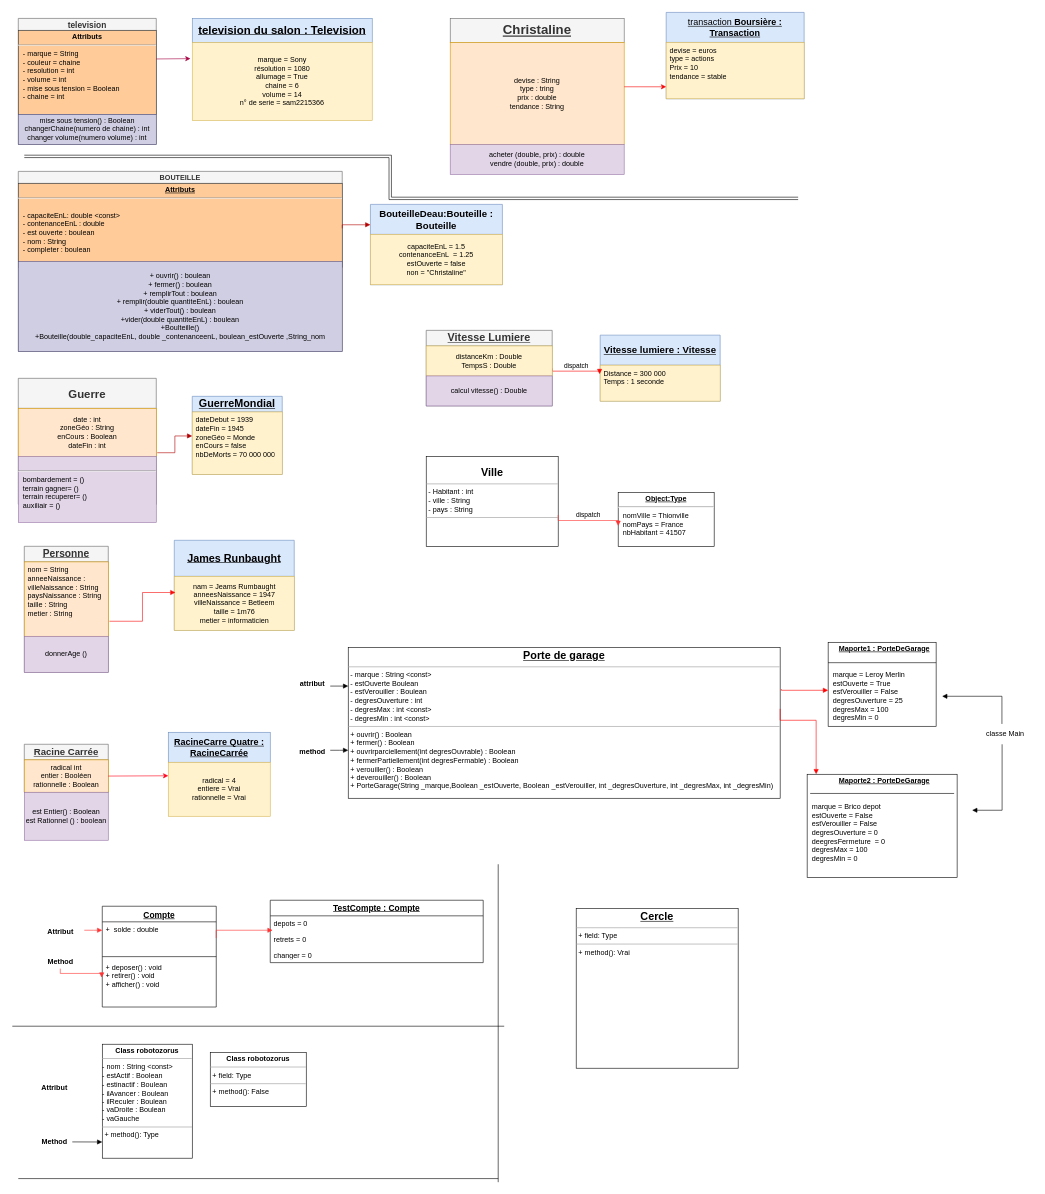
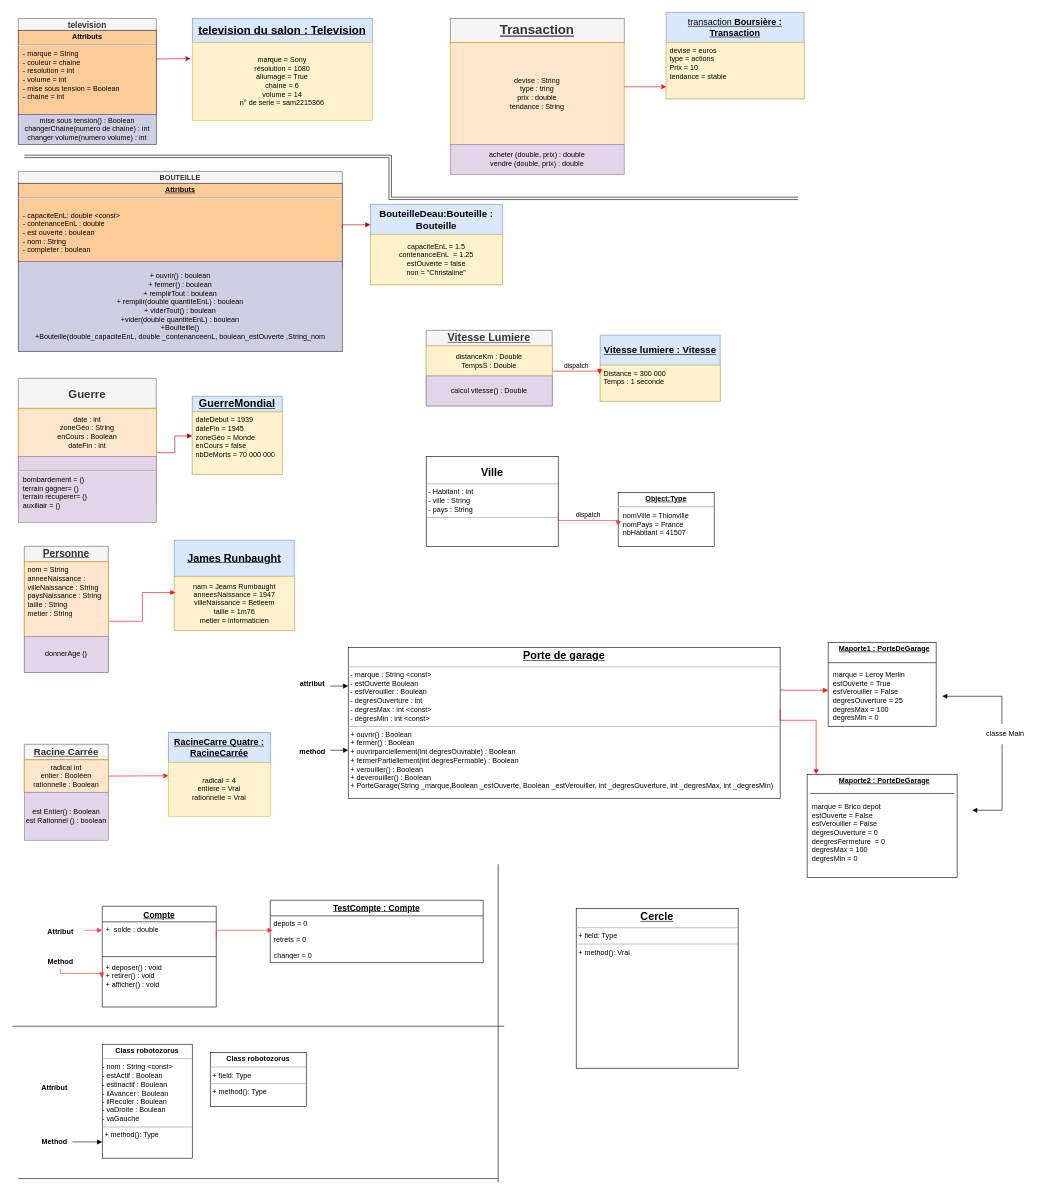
(537, 30) -> (537, 30)
(243, 1066) -> (243, 1066)
